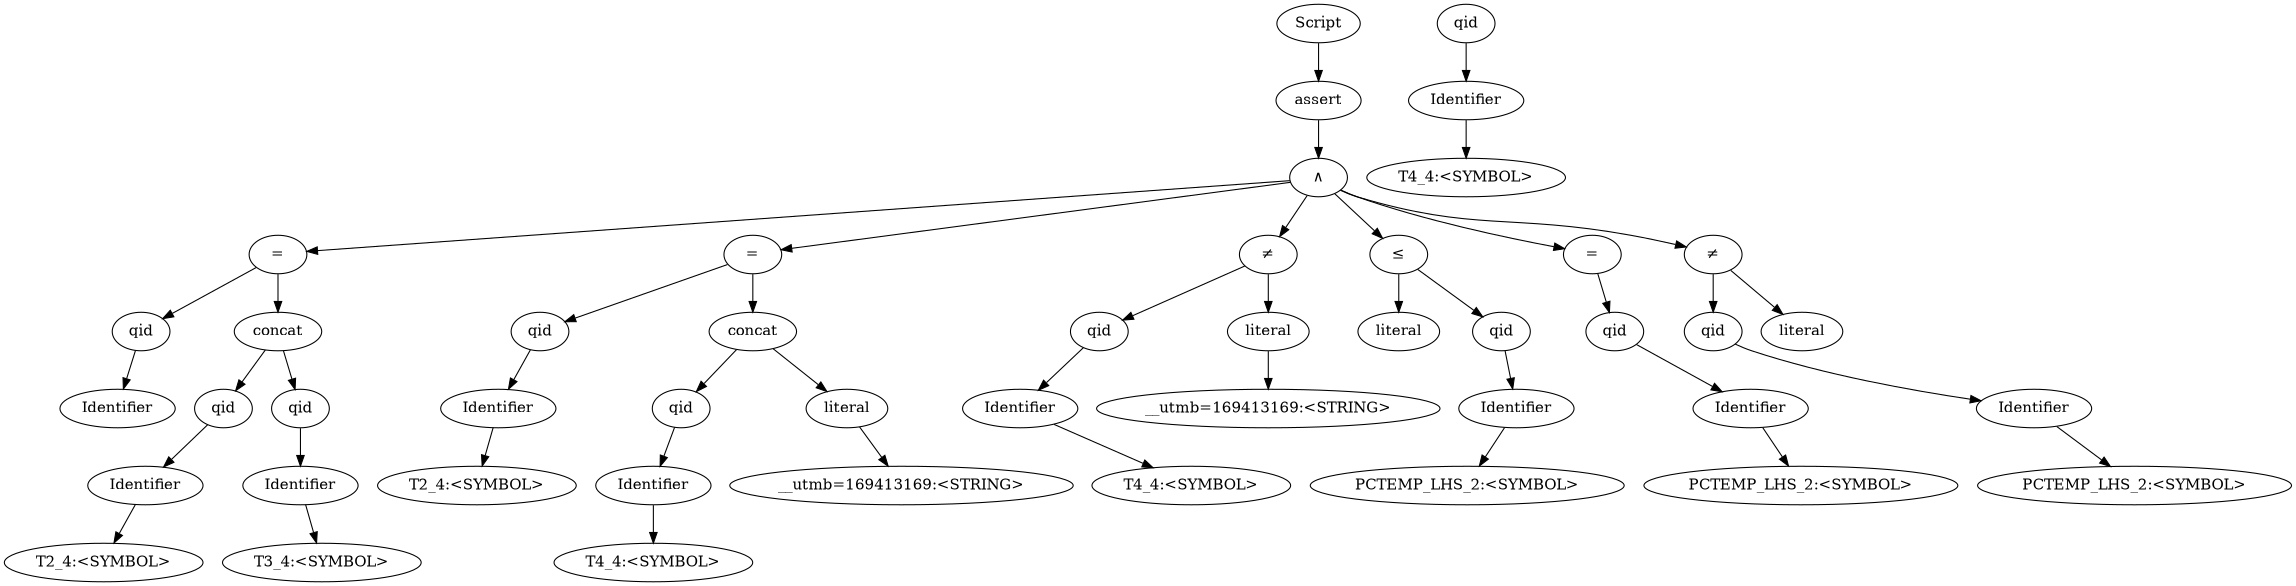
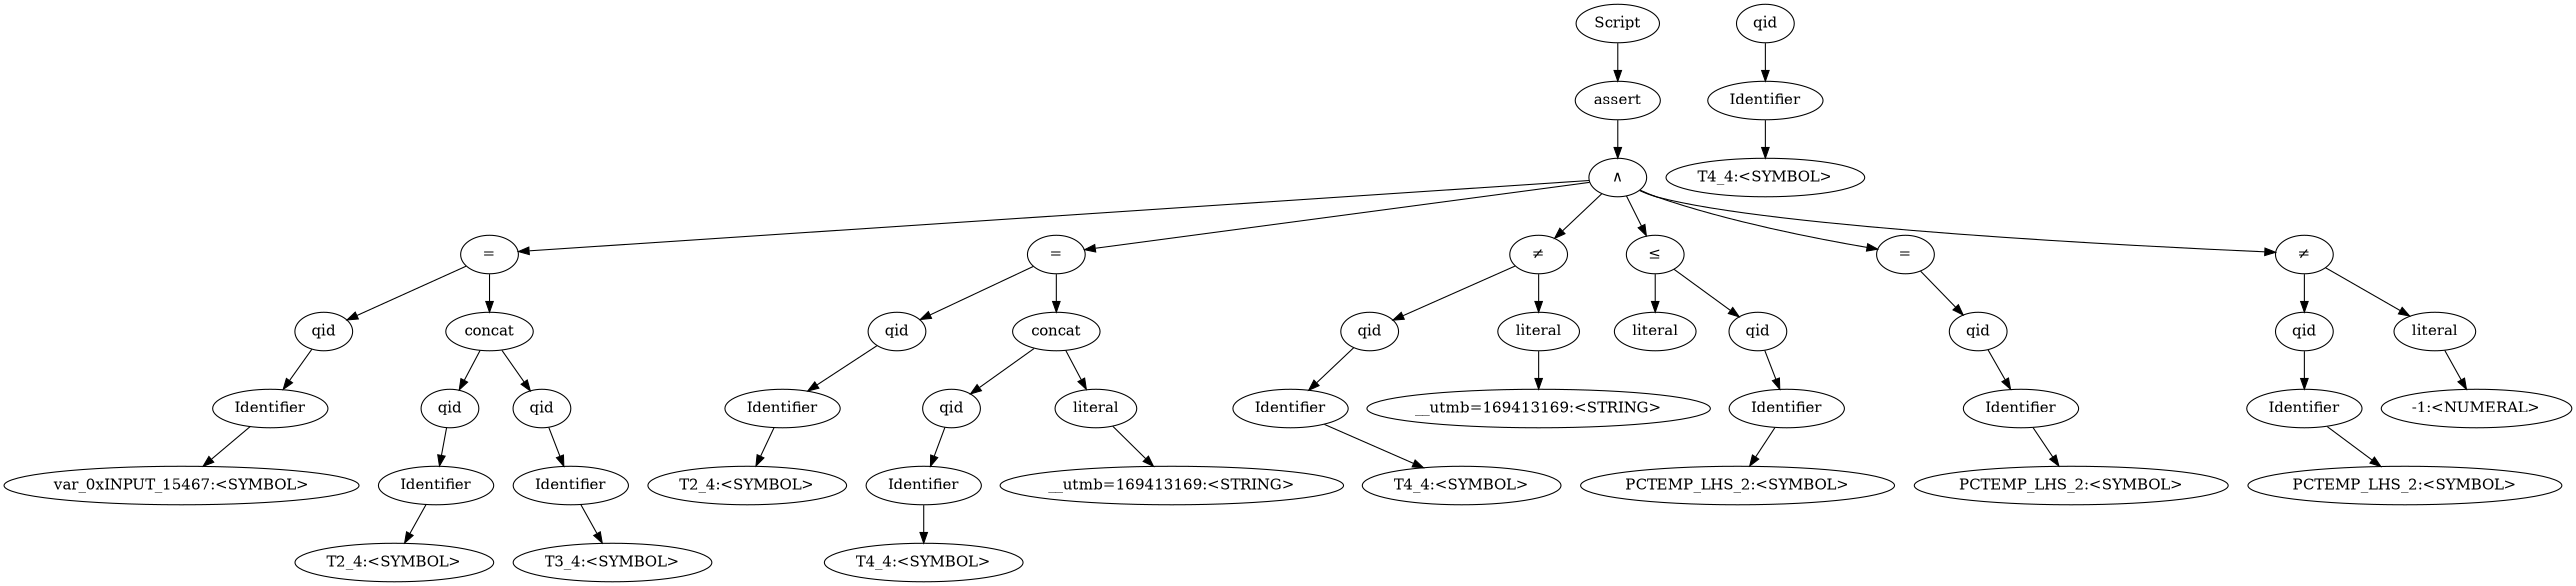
none -> (2477, 409)
none -> (182, 486)
